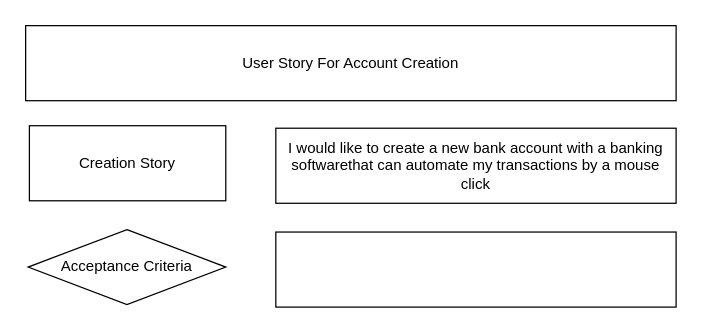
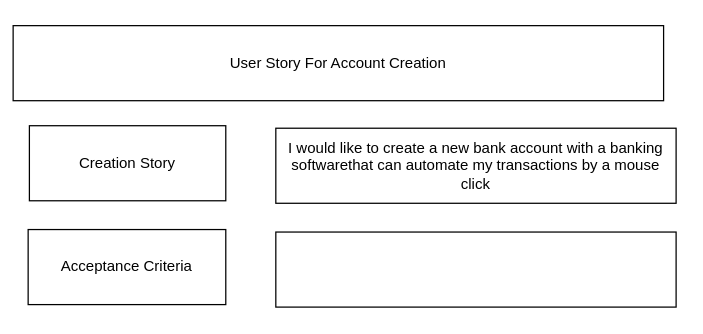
(351, 63) -> (338, 63)
(127, 267) -> (127, 267)
